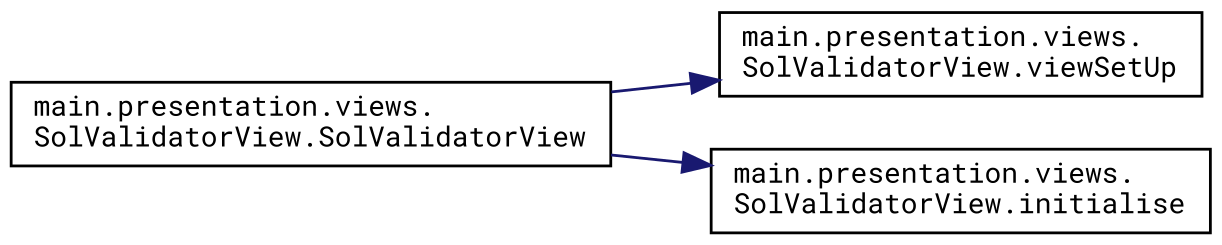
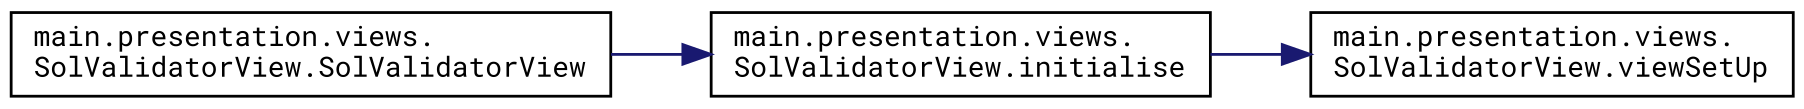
(651, 88) -> (1246, 54)
